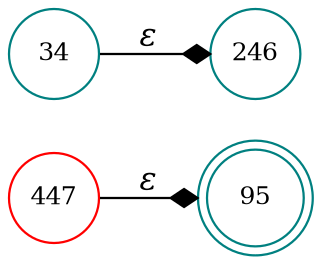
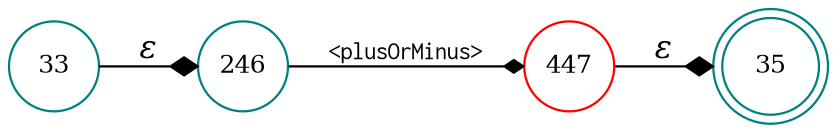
(54, 54) -> (54, 66)
none -> (396, 66)
(255, 198) -> (771, 66)
